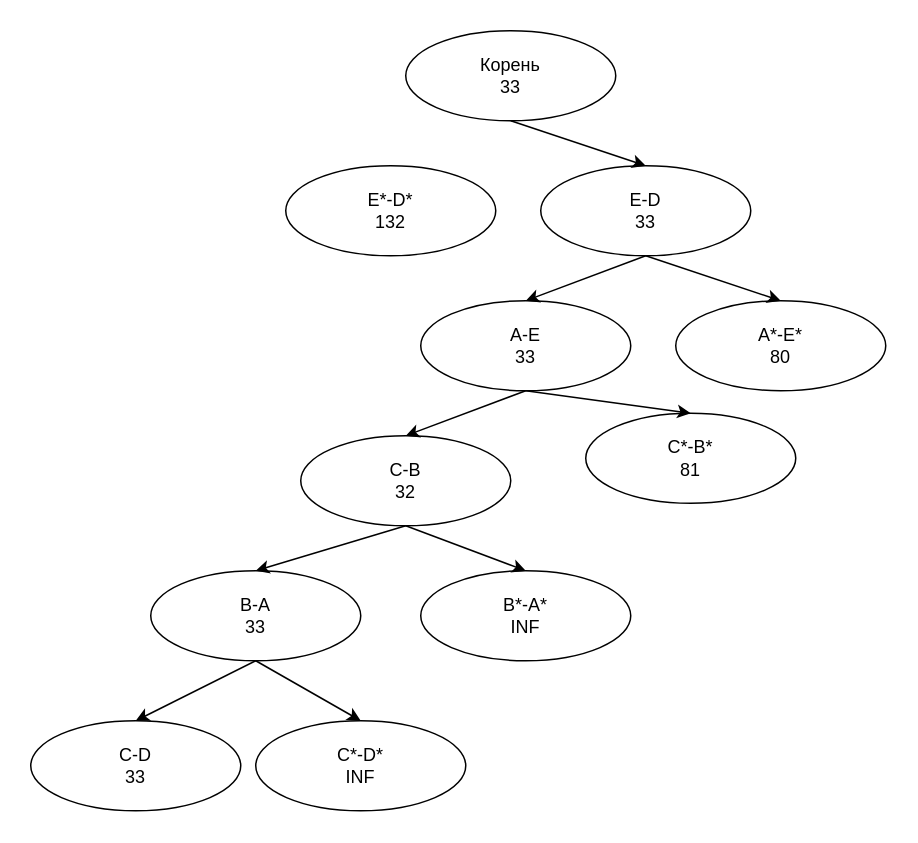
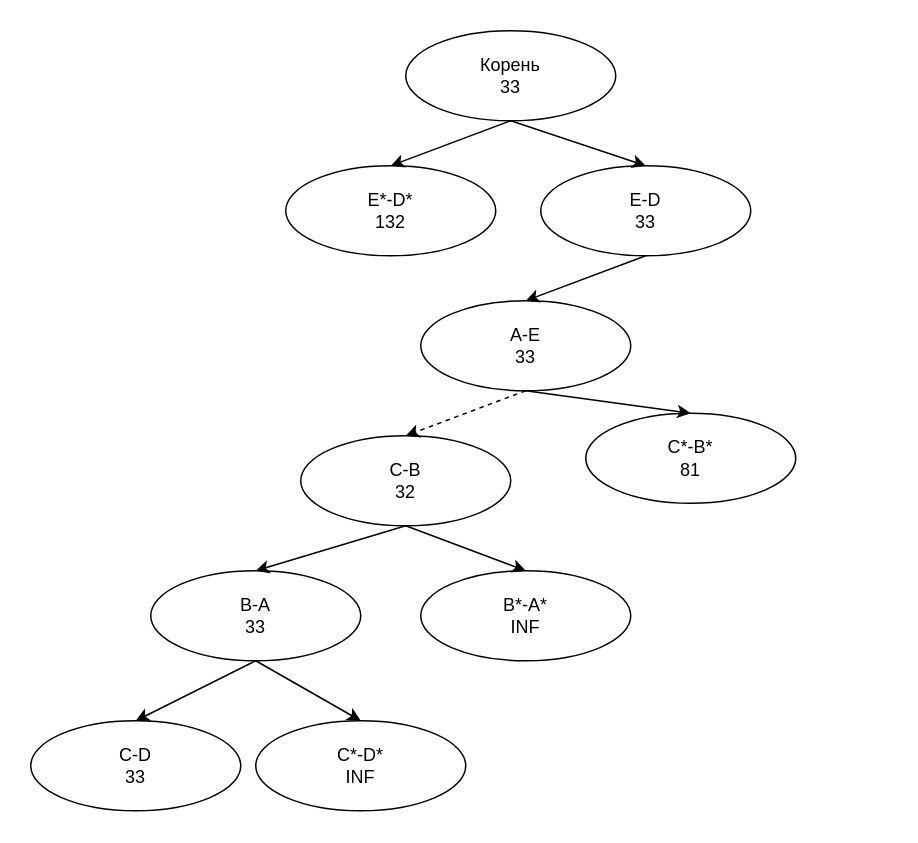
none -> (454, 142)
(709, 277) -> none
(781, 346) -> none
(469, 412) -> (469, 412)
